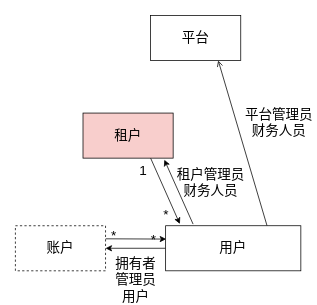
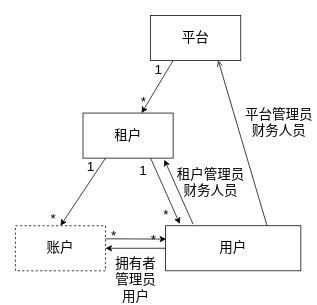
none -> (158, 85)
(128, 135) -> (128, 135)
none -> (84, 190)
